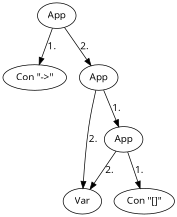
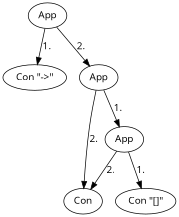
(82, 201) -> (83, 201)
